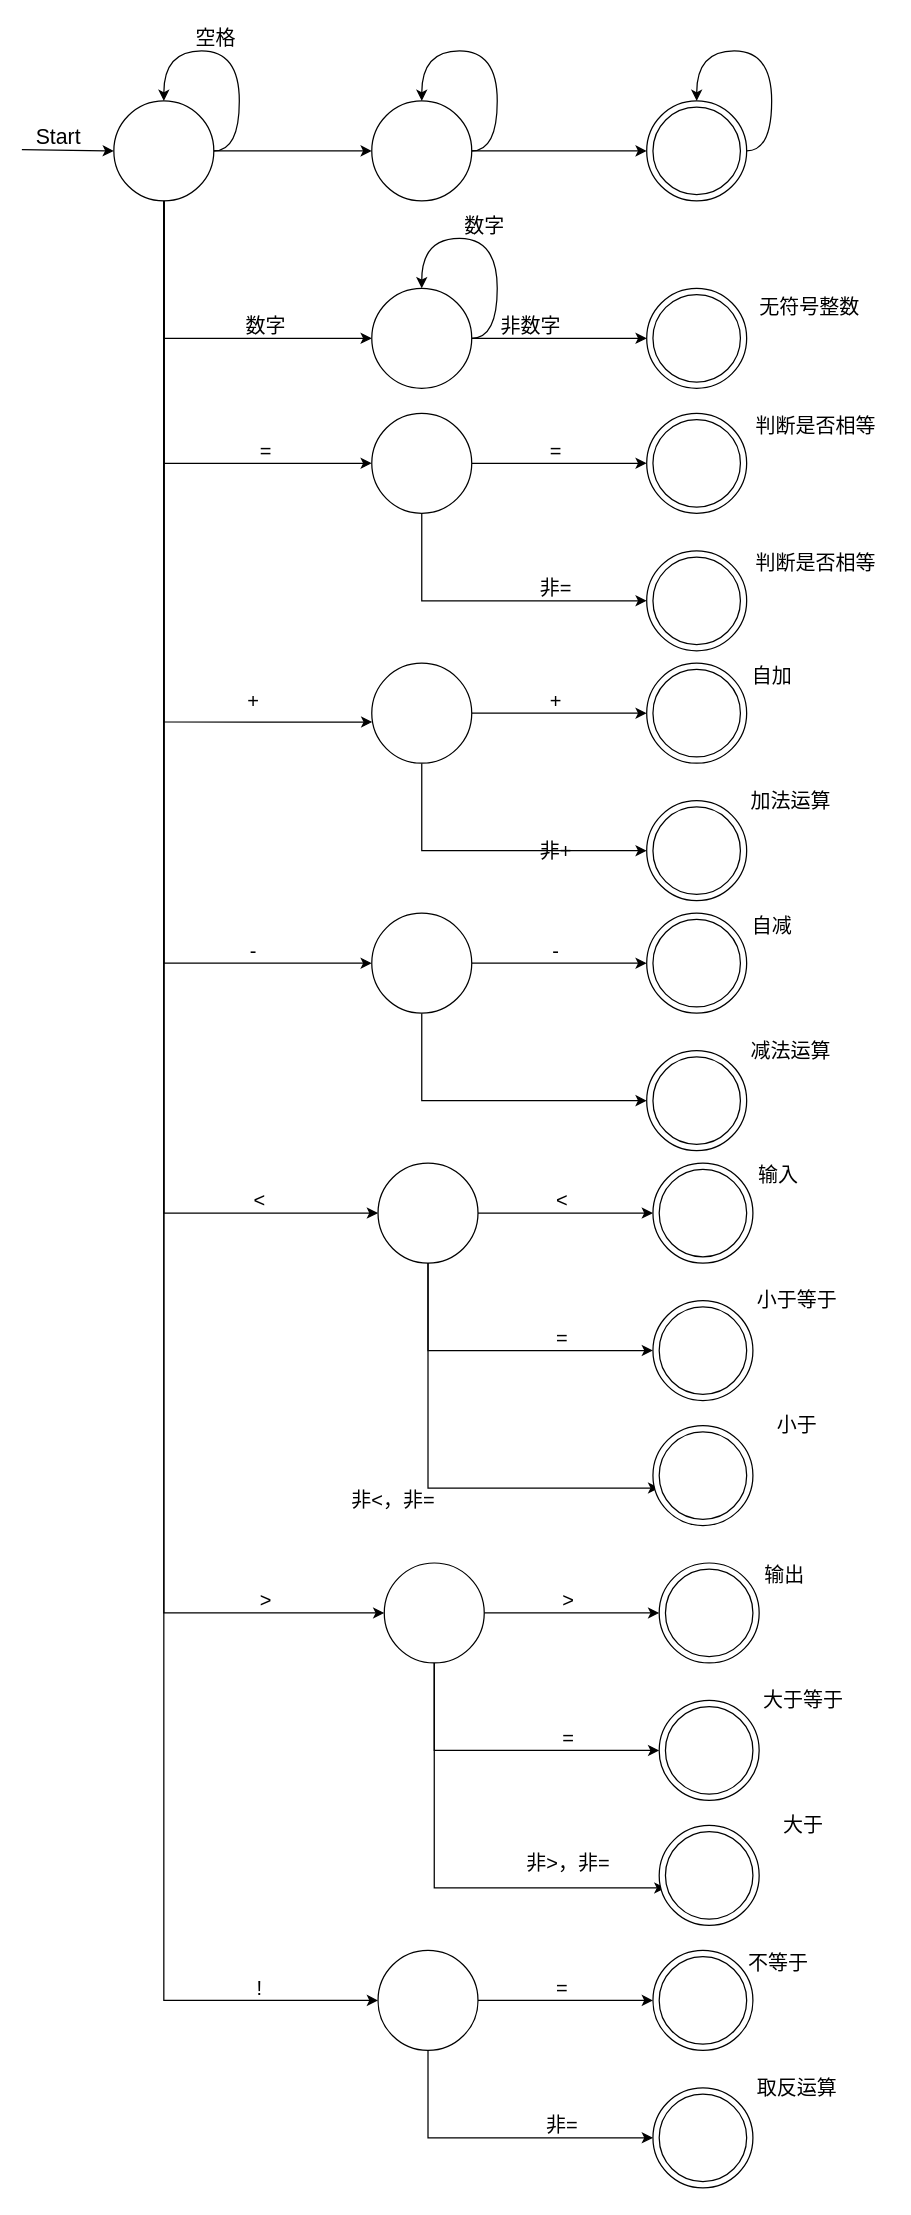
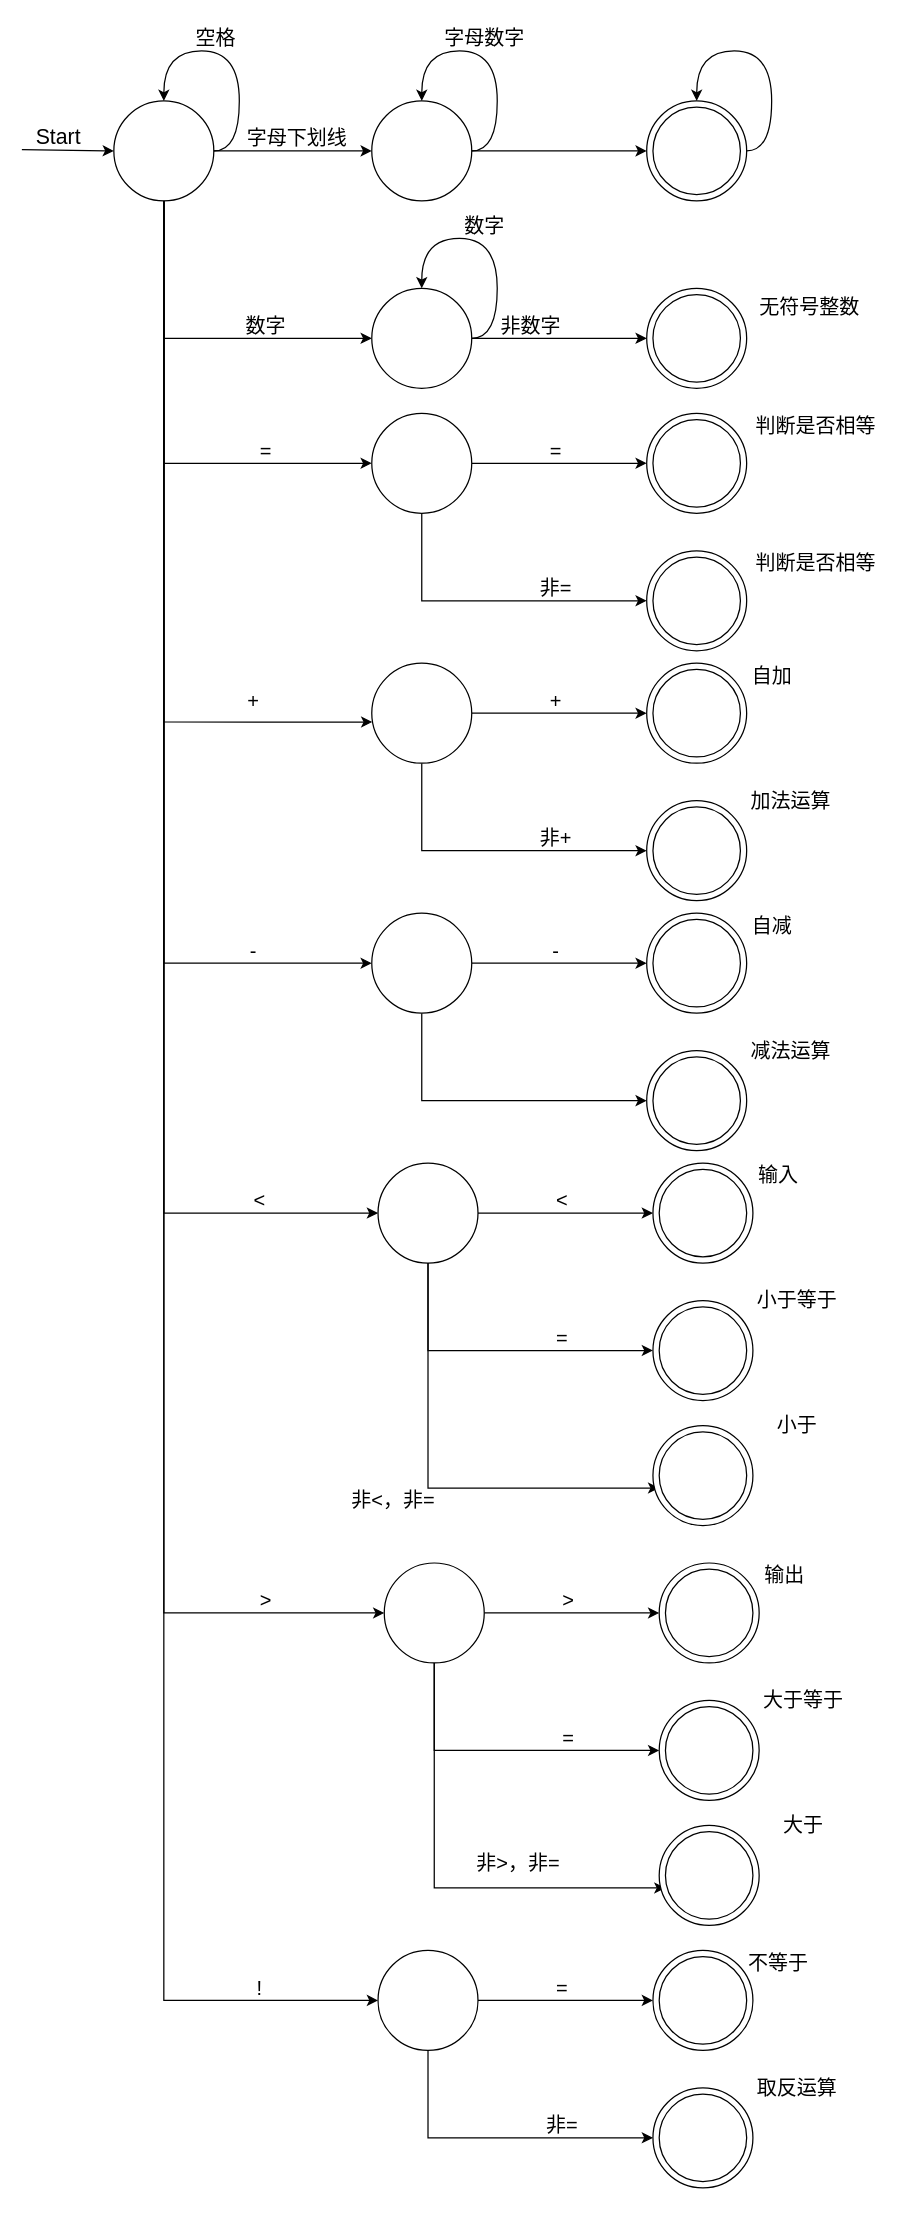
none -> (484, 38)
none -> (297, 138)
(555, 851) -> (555, 838)
(568, 1863) -> (518, 1863)
